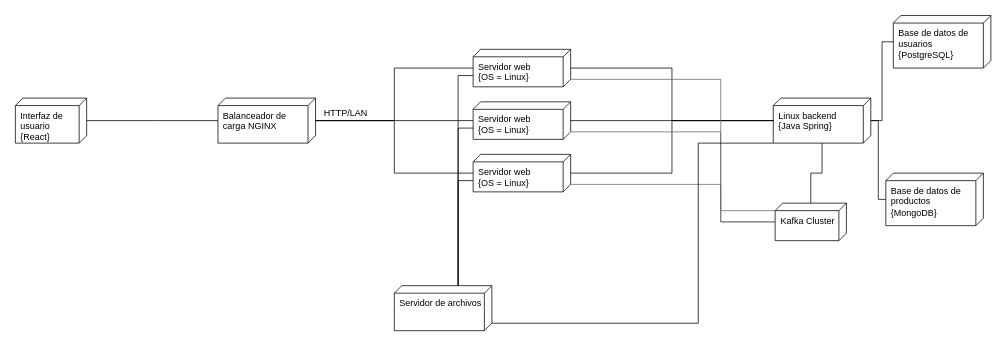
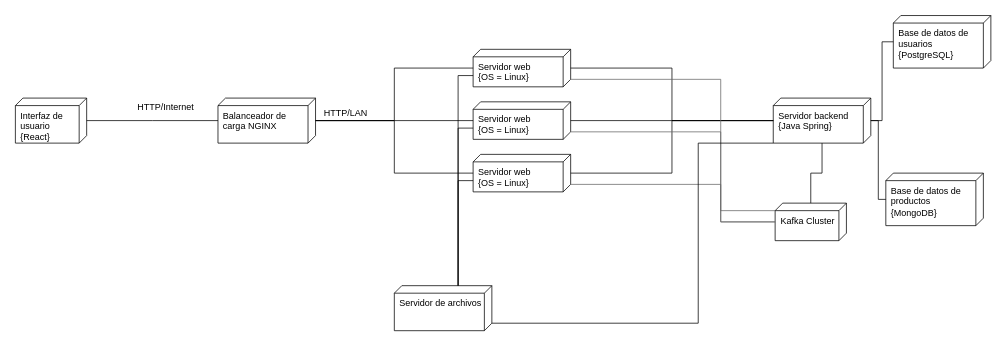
none -> (165, 108)
(809, 121) -> (816, 121)
